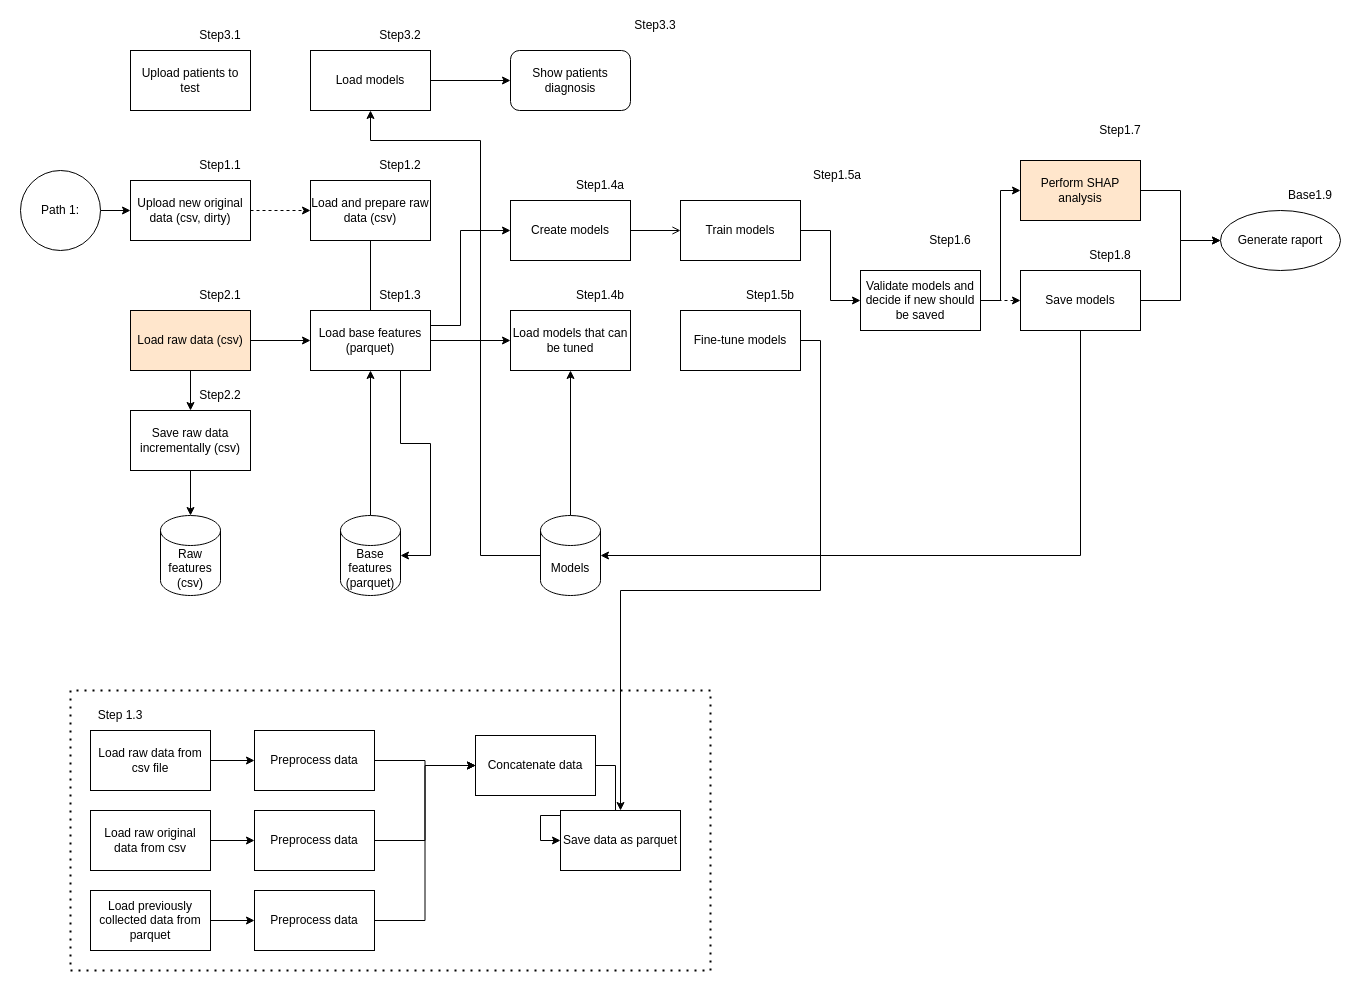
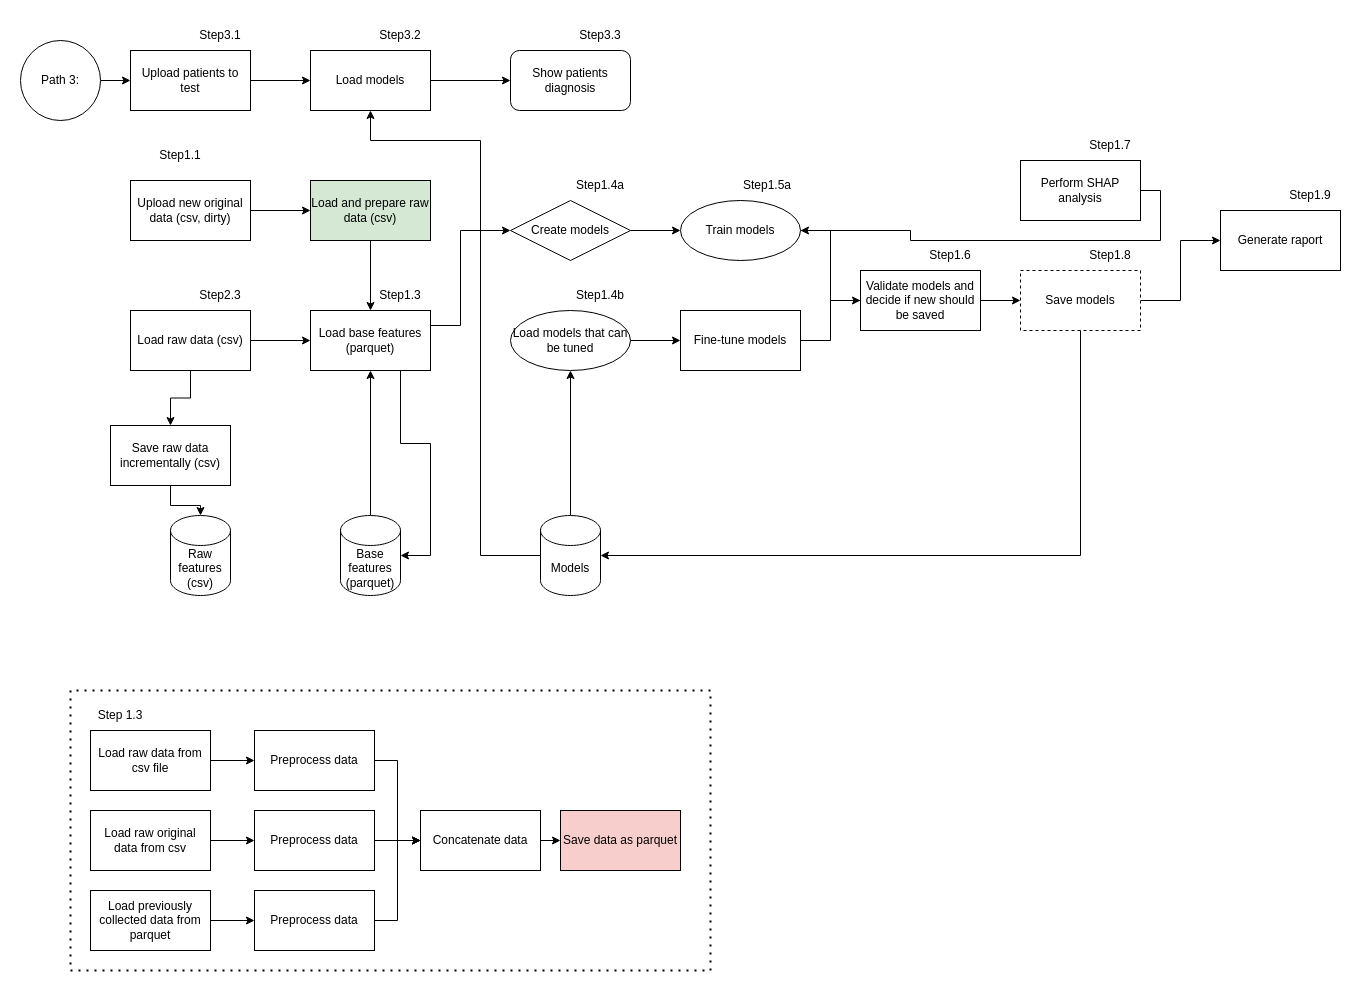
(656, 26) -> (601, 36)
none -> (61, 81)
none -> (112, 81)
none -> (277, 81)
(1121, 131) -> (1111, 146)
(221, 166) -> (181, 156)
(401, 166) -> none
(838, 176) -> (768, 186)
(1081, 191) -> (1081, 191)
(1311, 196) -> (1311, 196)
(1181, 203) -> (1019, 241)
(61, 211) -> none
(112, 211) -> none
(278, 211) -> (278, 211)
(371, 211) -> (371, 211)
(571, 231) -> (571, 231)
(674, 231) -> (672, 231)
(741, 231) -> (741, 231)
(831, 232) -> (831, 232)
(1001, 239) -> none
(951, 241) -> (951, 256)
(1281, 241) -> (1281, 241)
(221, 296) -> (221, 296)
(771, 296) -> none
(1007, 301) -> (1007, 301)
(1081, 301) -> (1081, 301)
(371, 305) -> (371, 302)
(191, 341) -> (191, 341)
(467, 341) -> none
(571, 341) -> (571, 341)
none -> (652, 341)
(221, 396) -> none
(191, 441) -> (171, 456)
(191, 556) -> (201, 556)
(741, 591) -> (831, 328)
(536, 766) -> (481, 841)
(621, 841) -> (621, 841)
